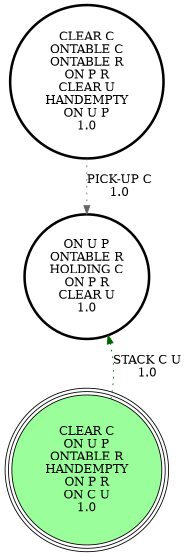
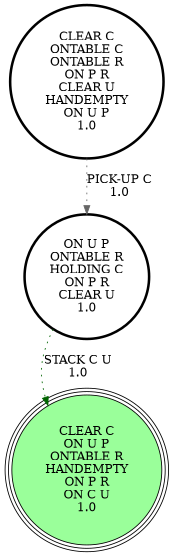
(114, 371) -> (42, 362)
